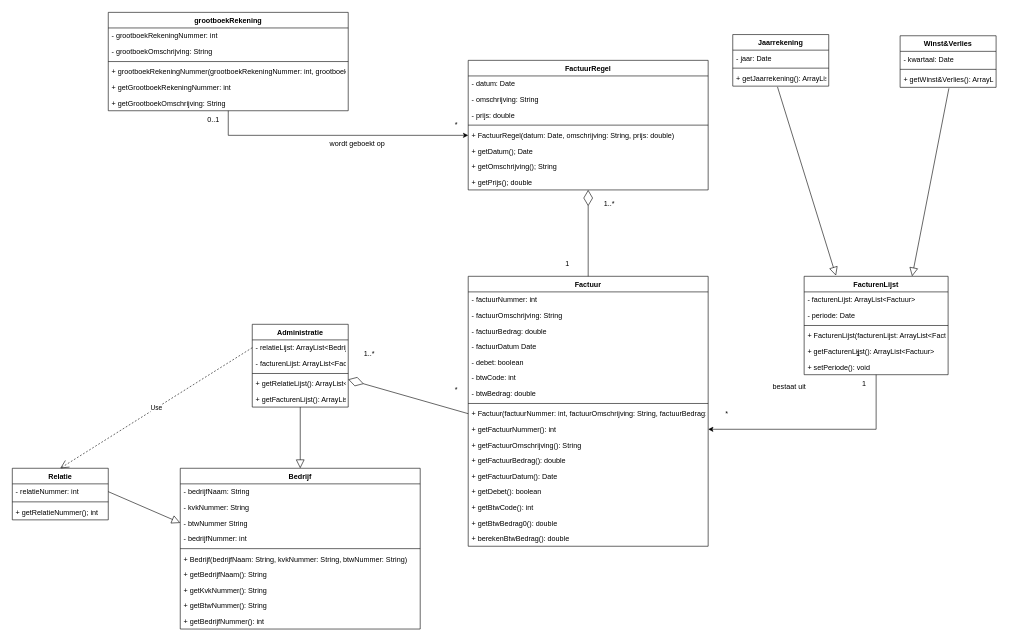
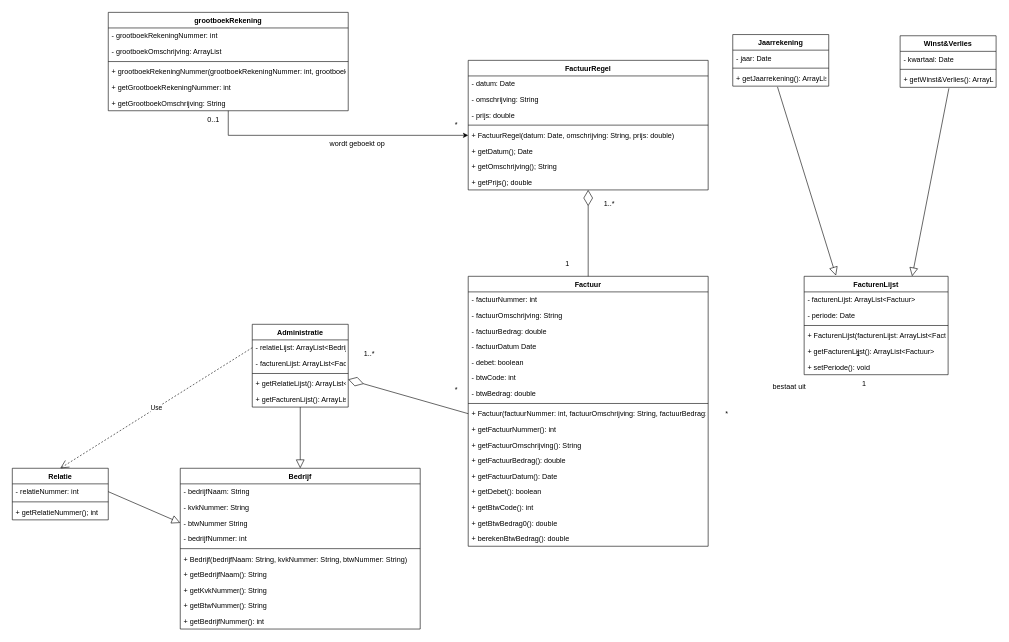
(168, 52) -> (175, 52)
(713, 429) -> none
